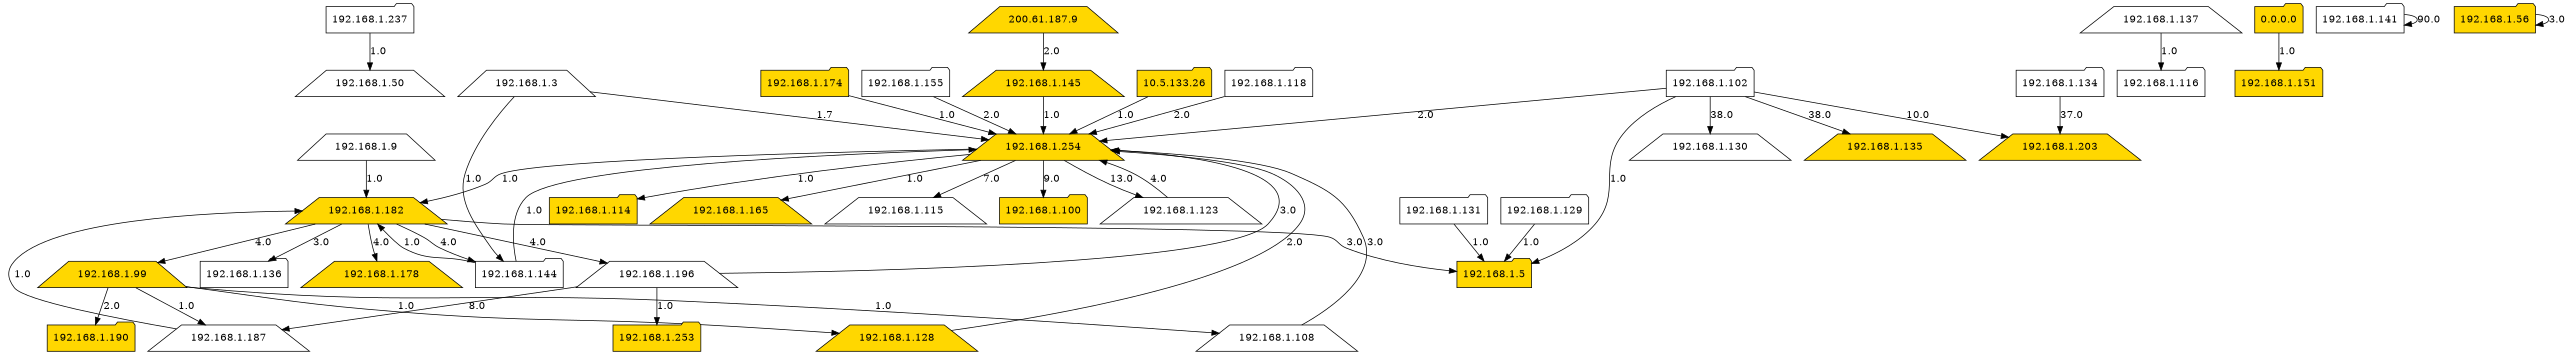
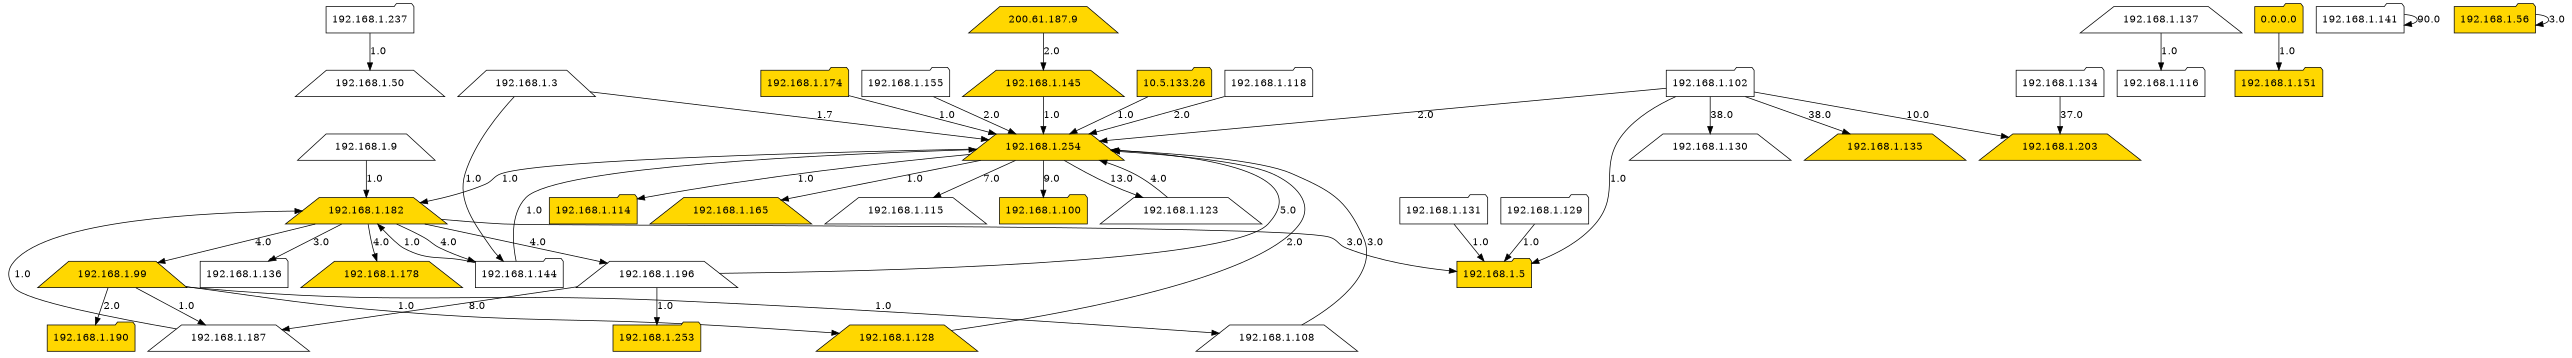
(1288, 211) -> (1288, 211)
